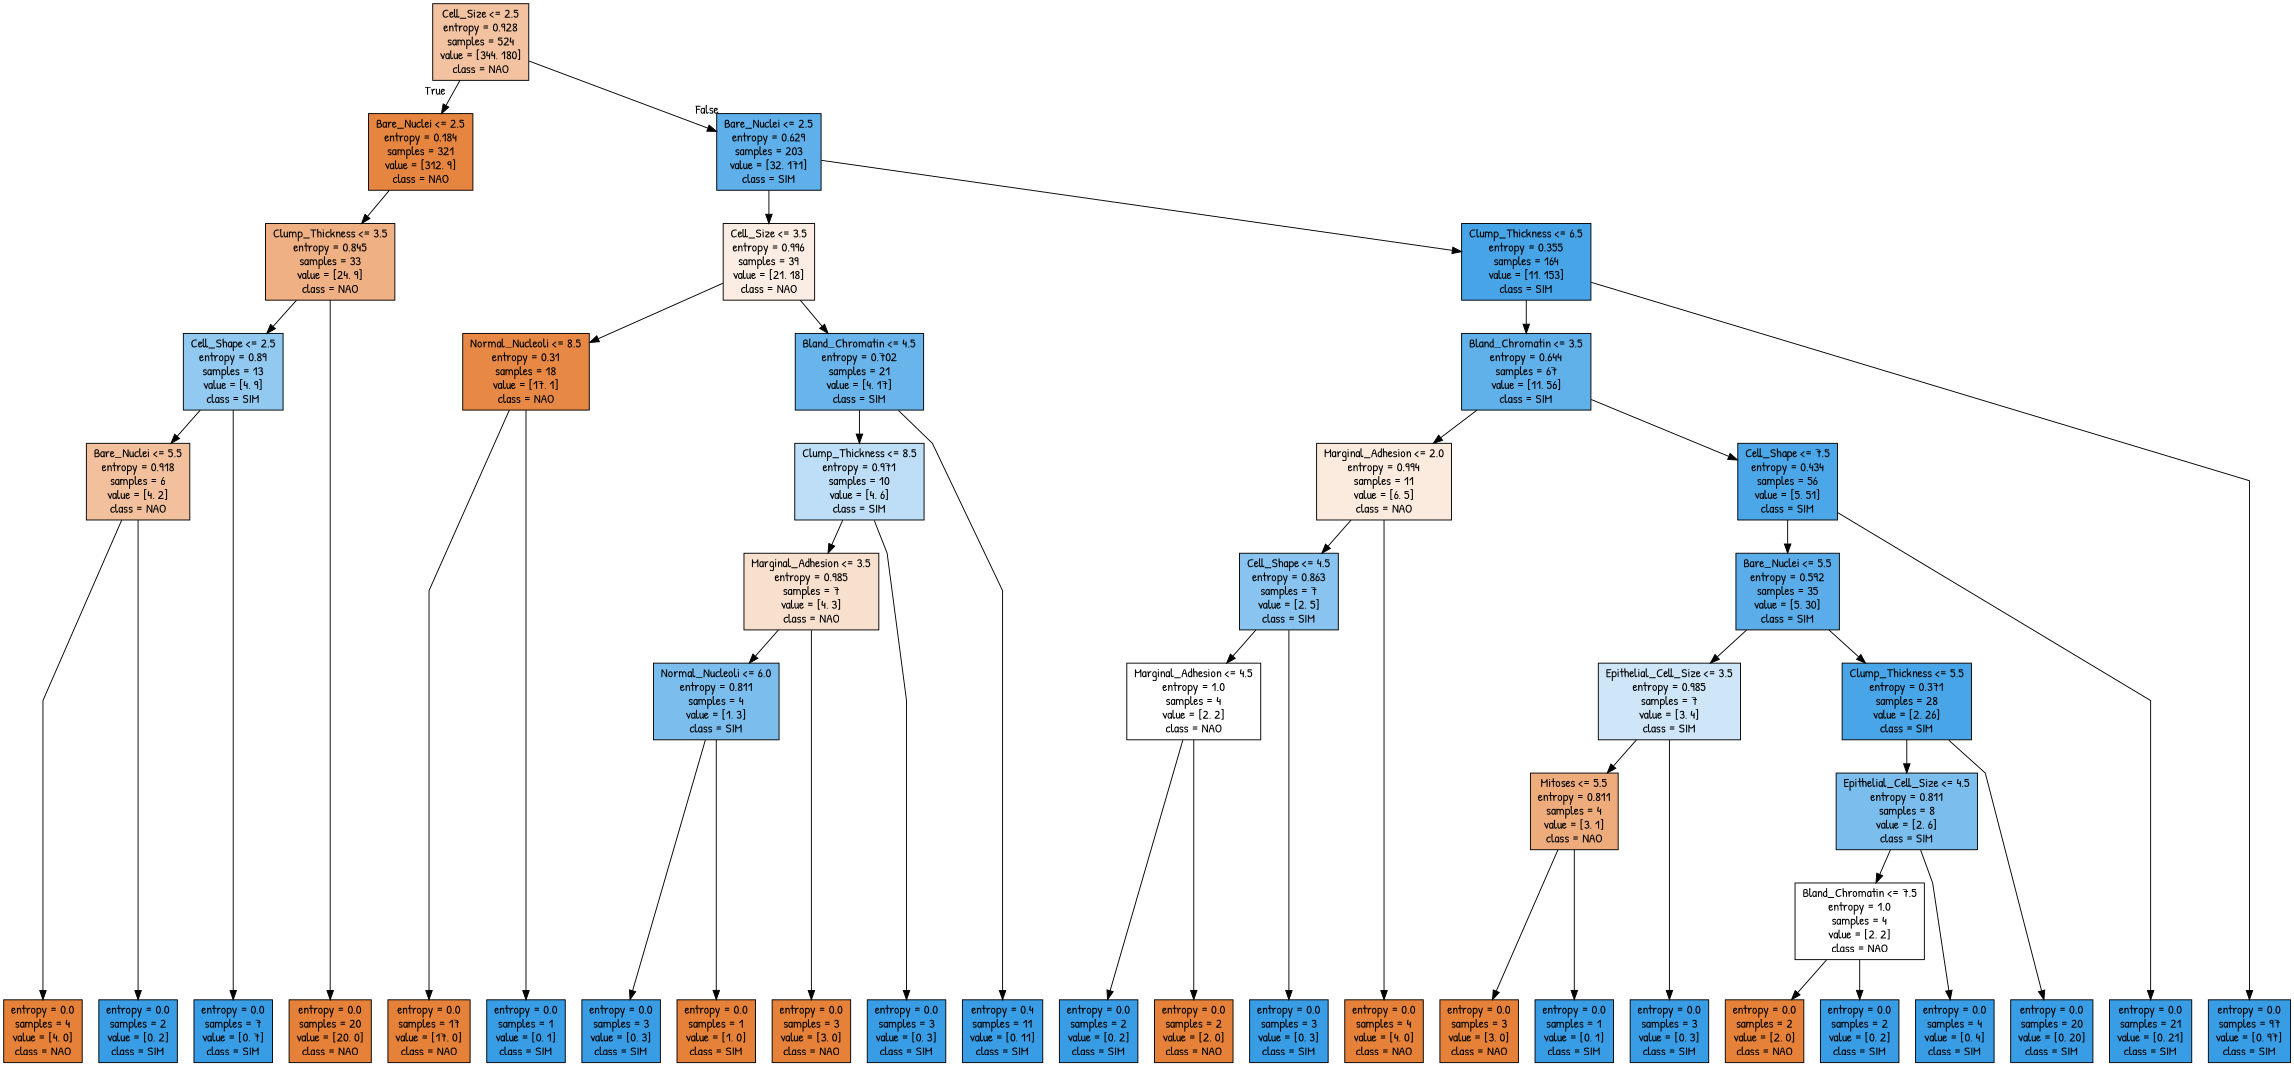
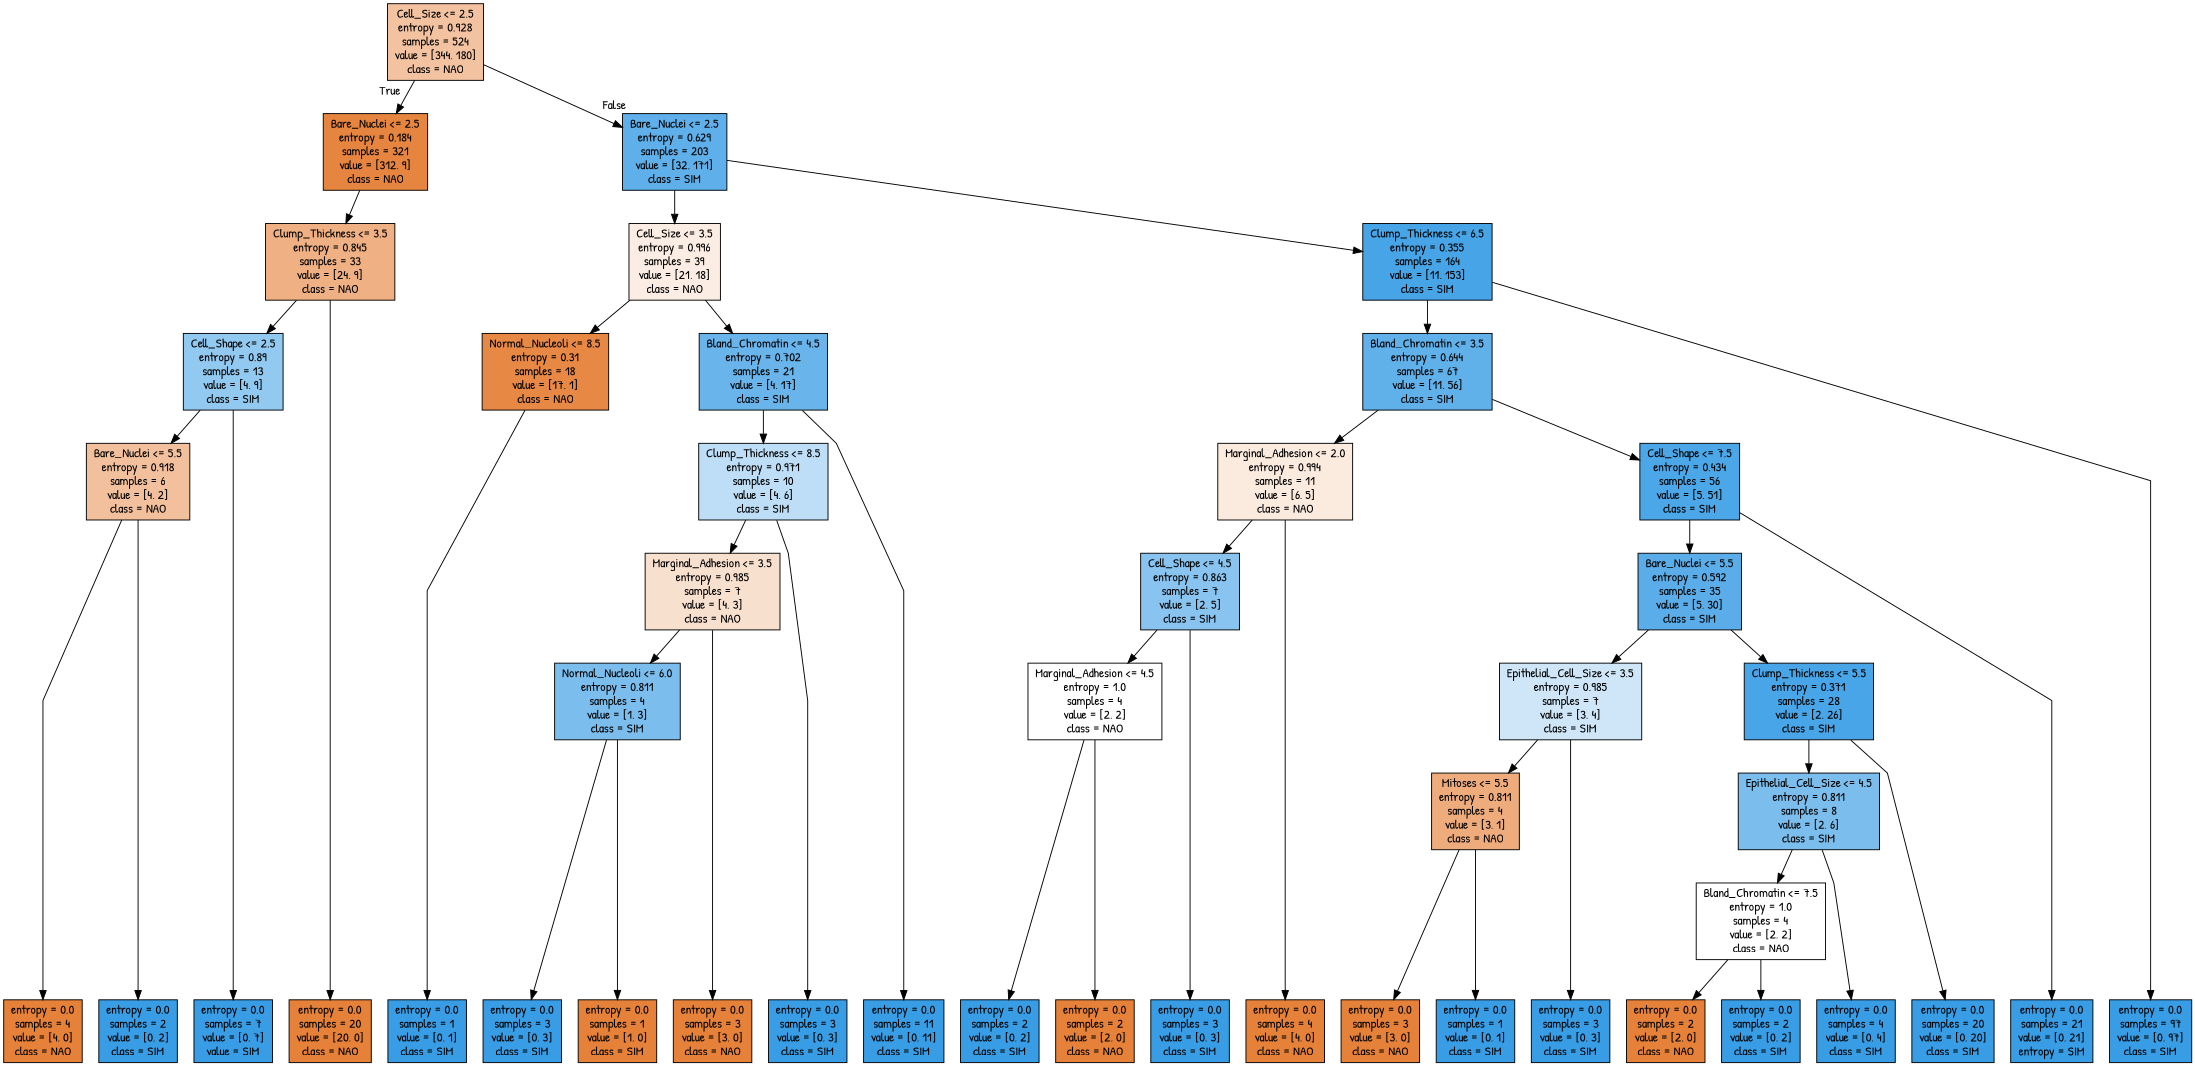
(233, 1031) -> (233, 1031)
(429, 1031) -> none
(1003, 1031) -> (904, 1031)
(2151, 1031) -> (2052, 1031)
